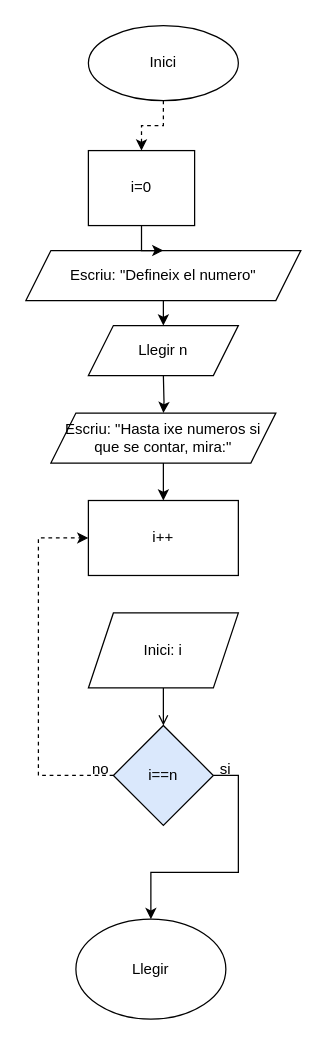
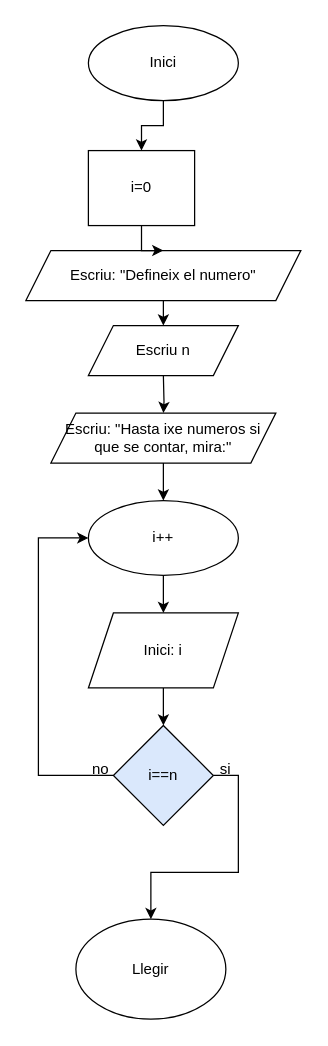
(158, 126) -> (158, 126)
(163, 351) -> (163, 351)
(163, 538) -> (163, 538)
none -> (163, 599)
(38, 673) -> (38, 673)
(163, 718) -> (163, 716)
